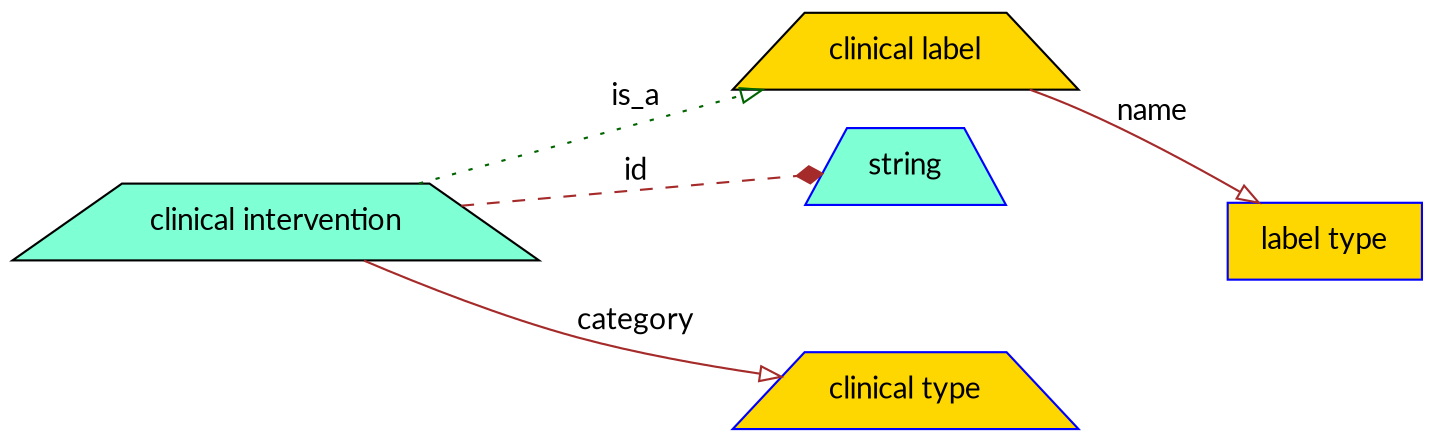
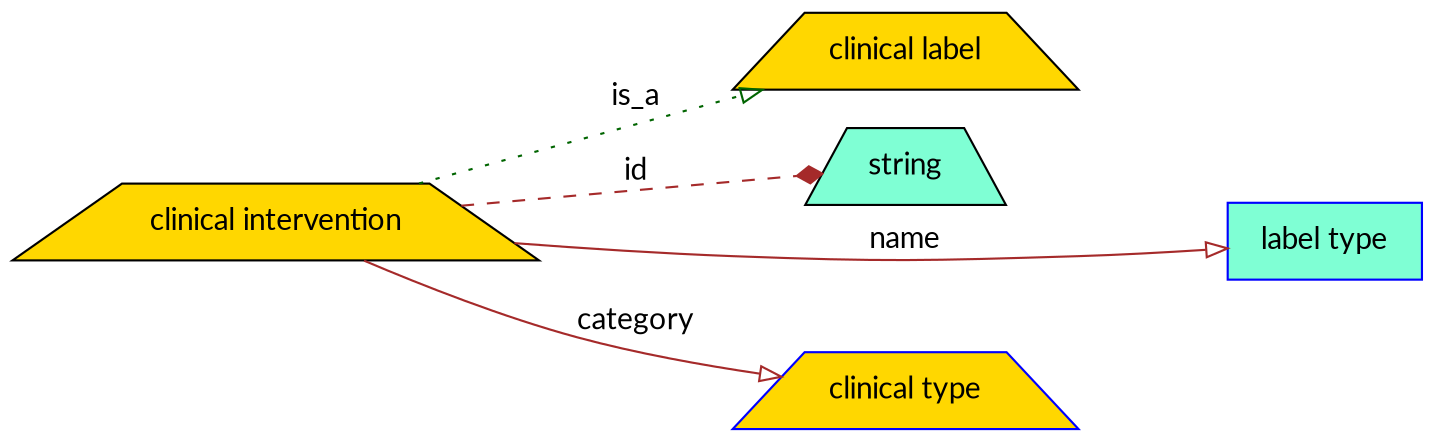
(1137, 136) -> (860, 260)
(906, 167) -> (906, 167)
(276, 222) -> (276, 222)
(1325, 241) -> (1325, 241)
